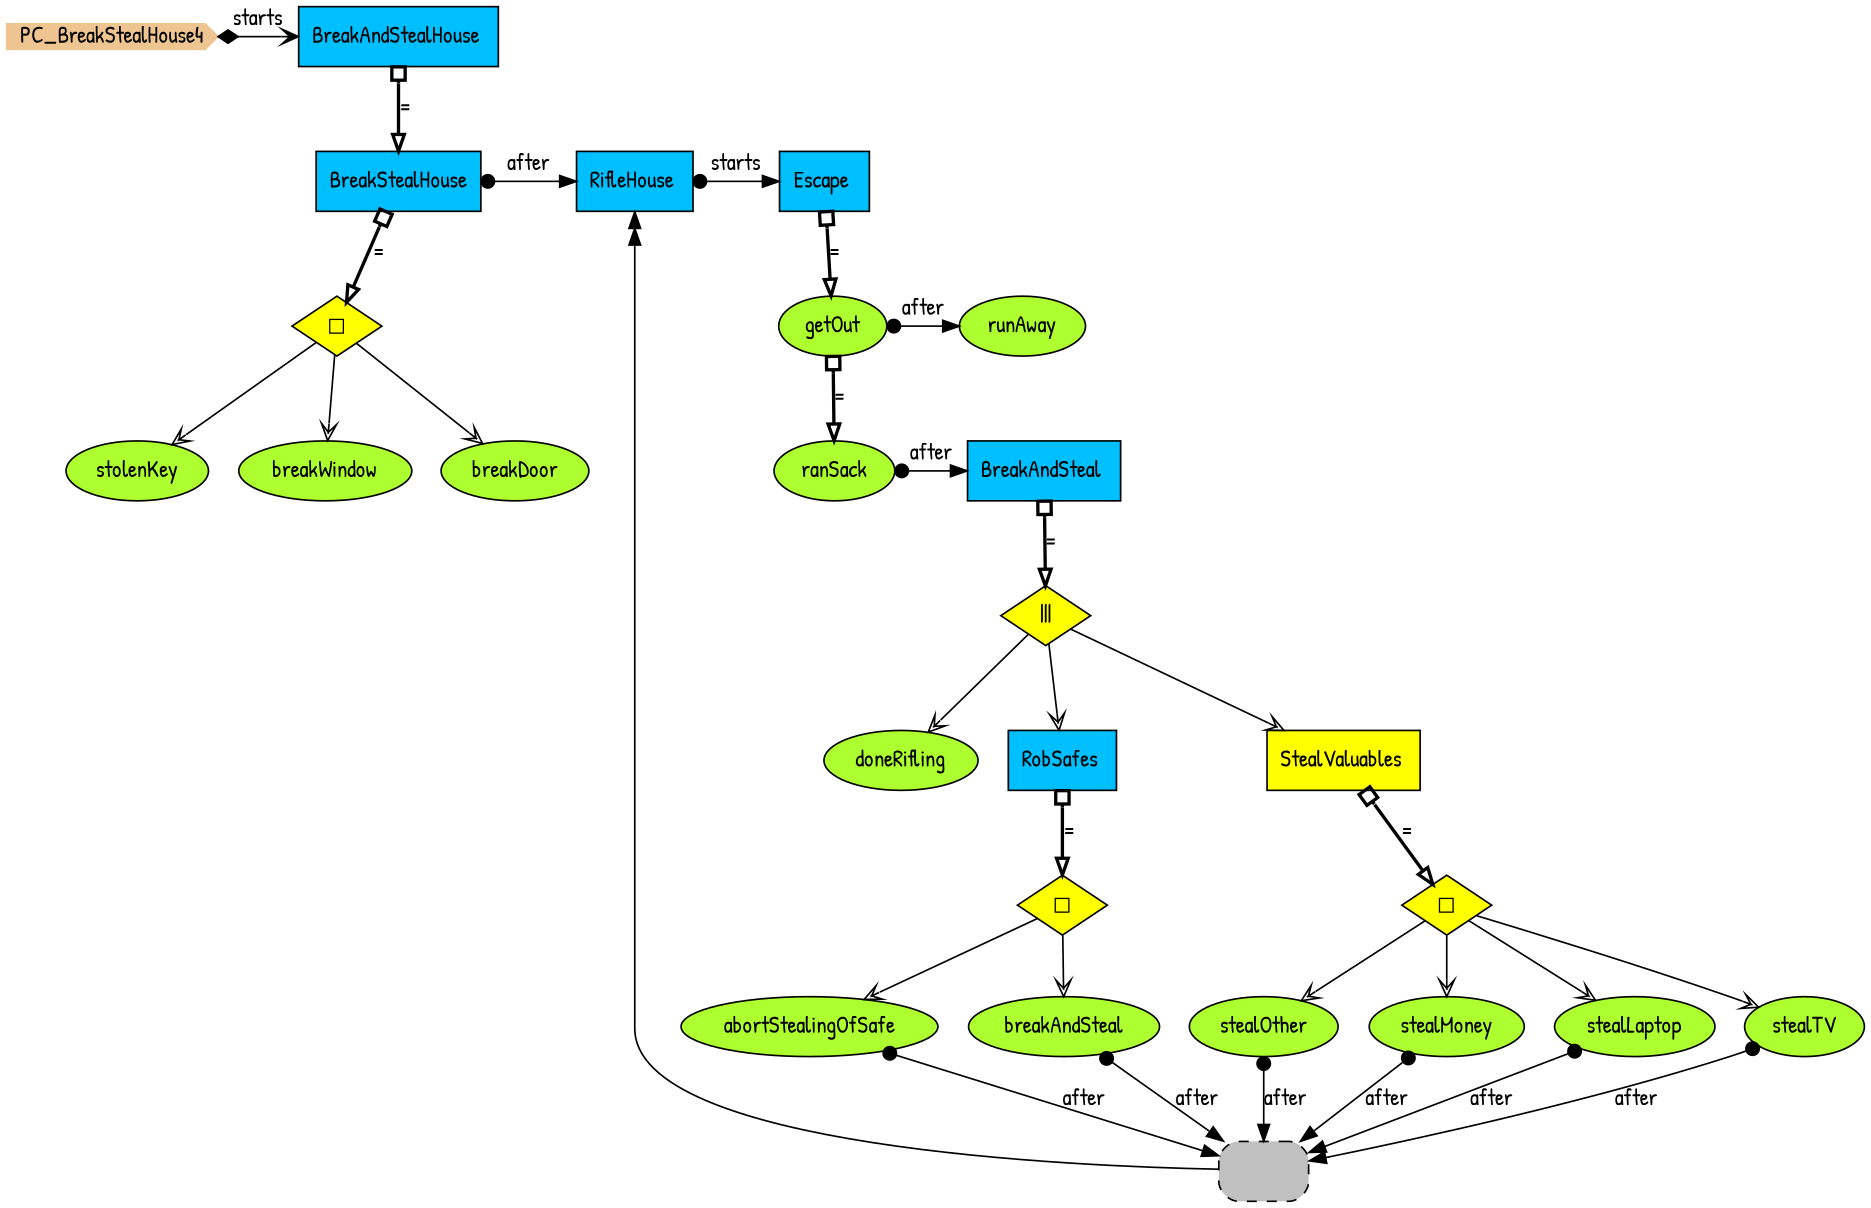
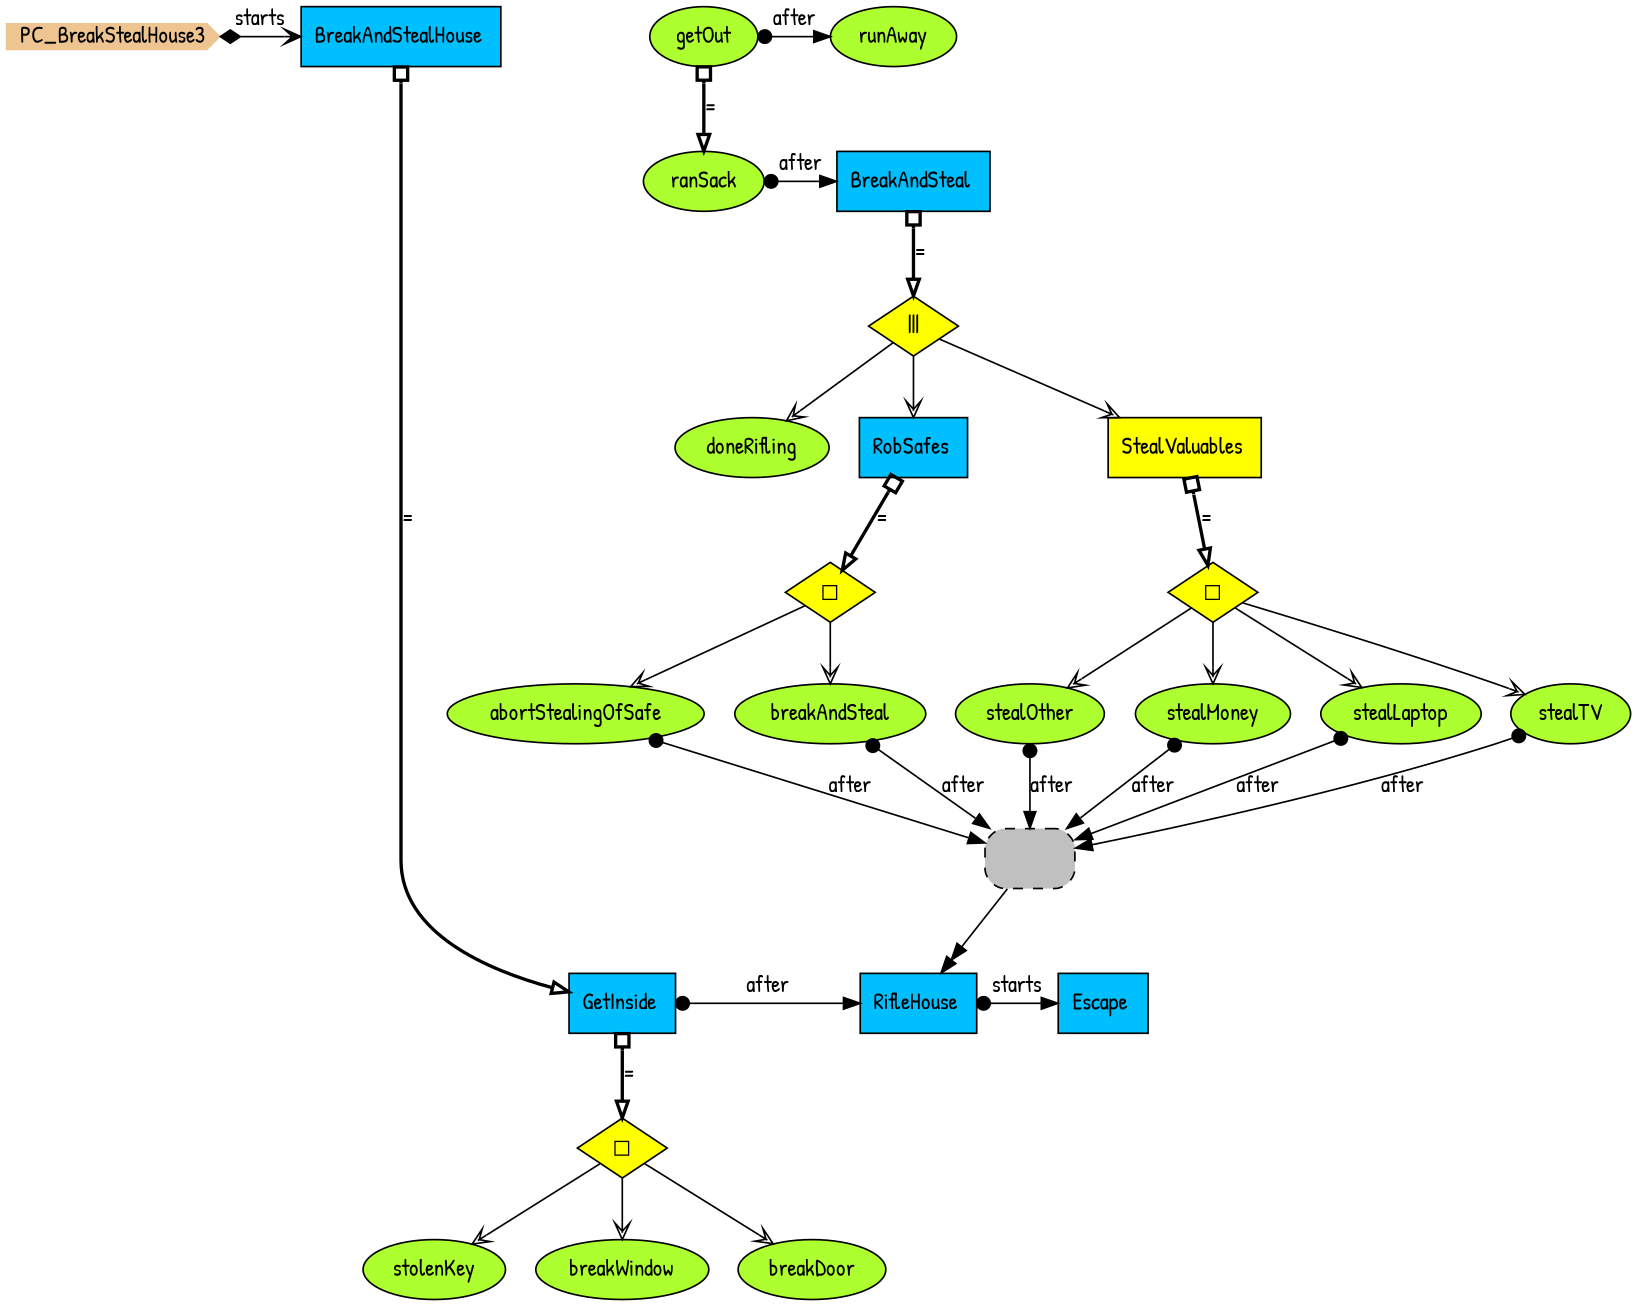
(112, 37) -> (113, 37)
(399, 181) -> (622, 1003)
(829, 254) -> none
